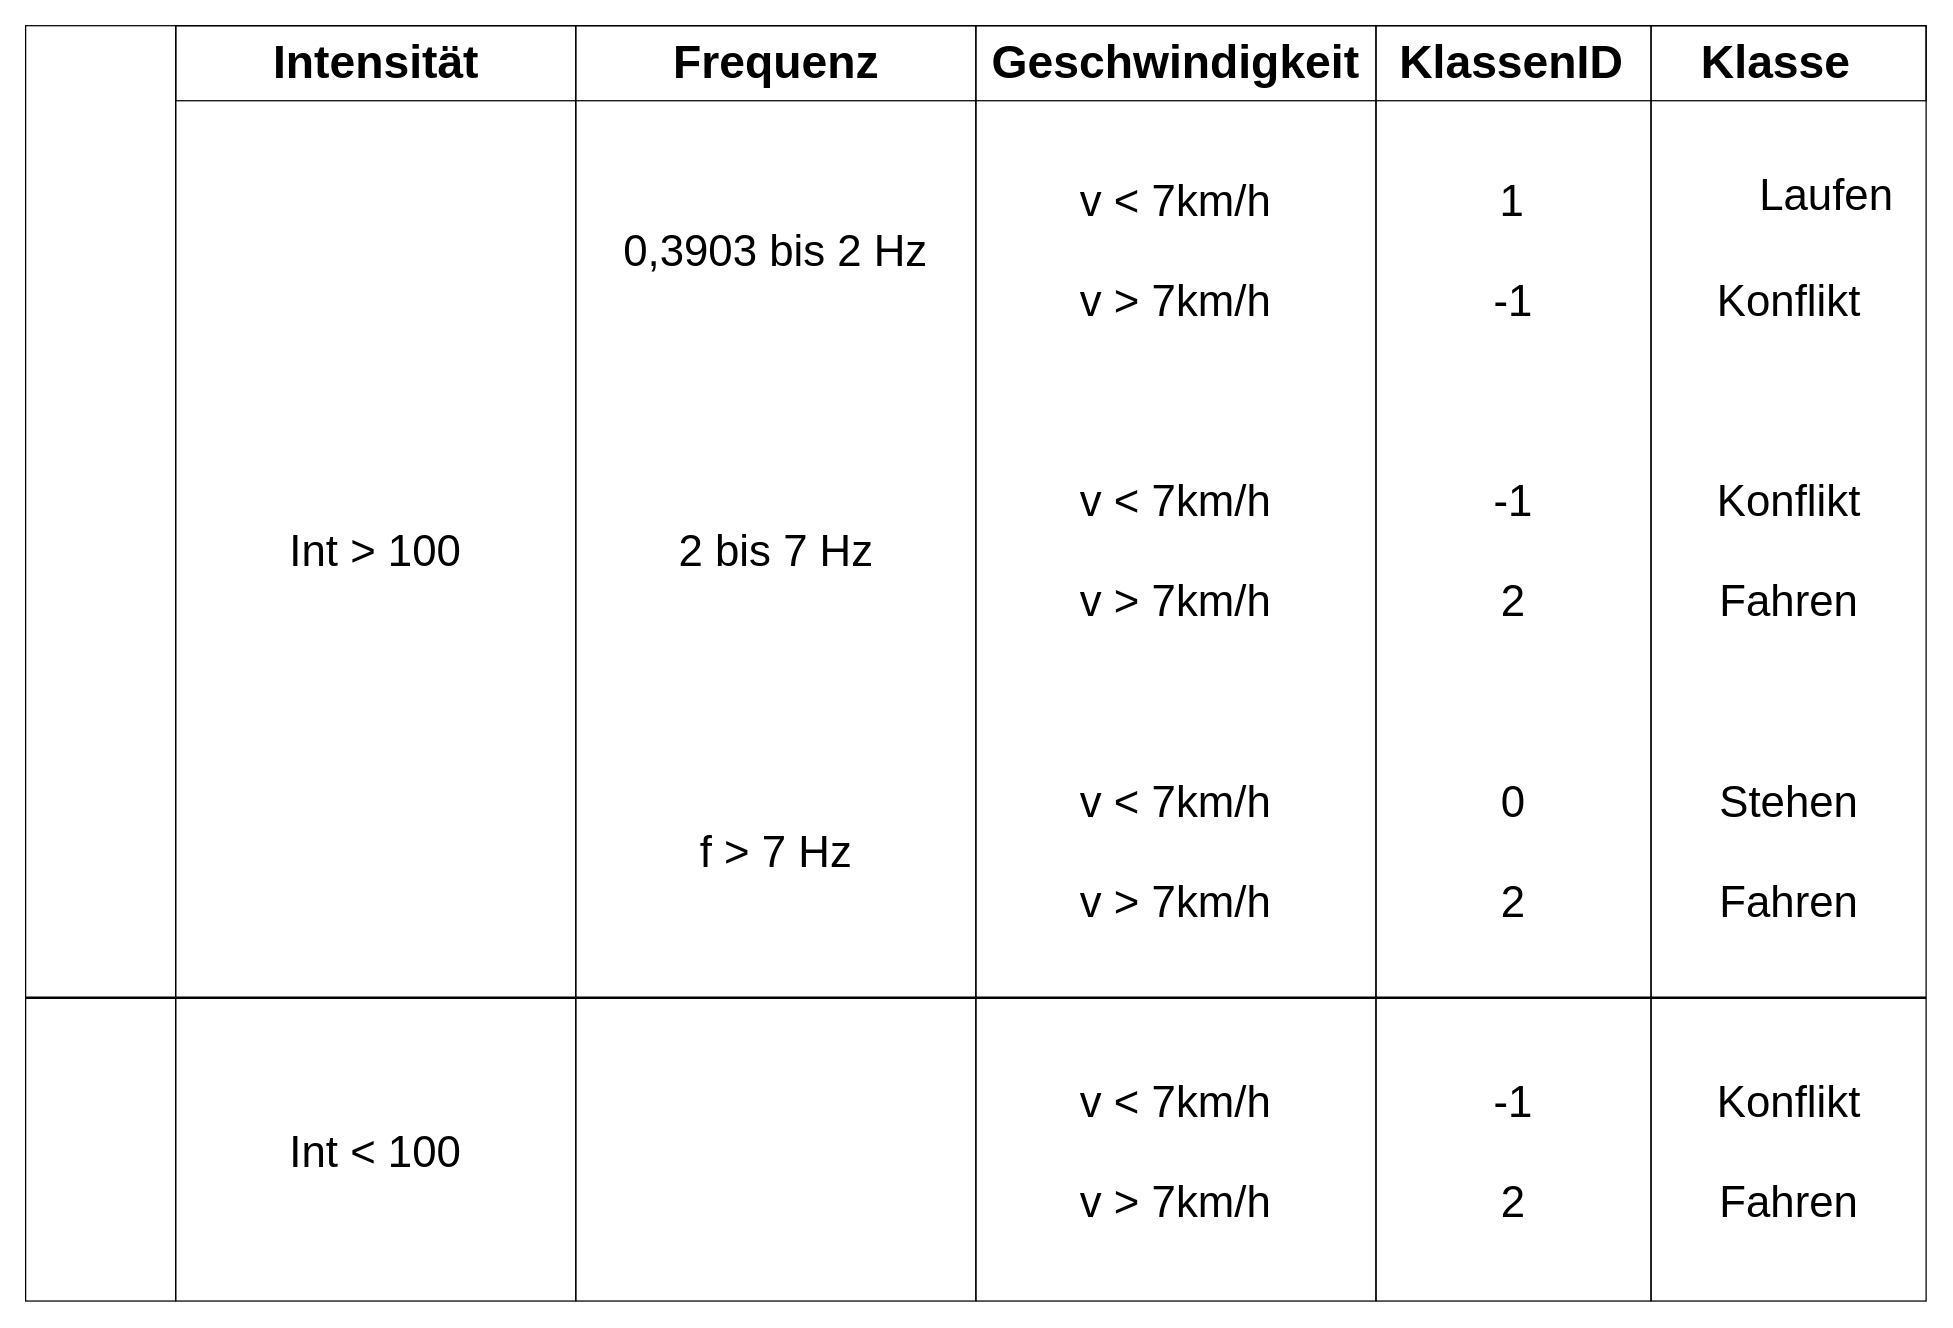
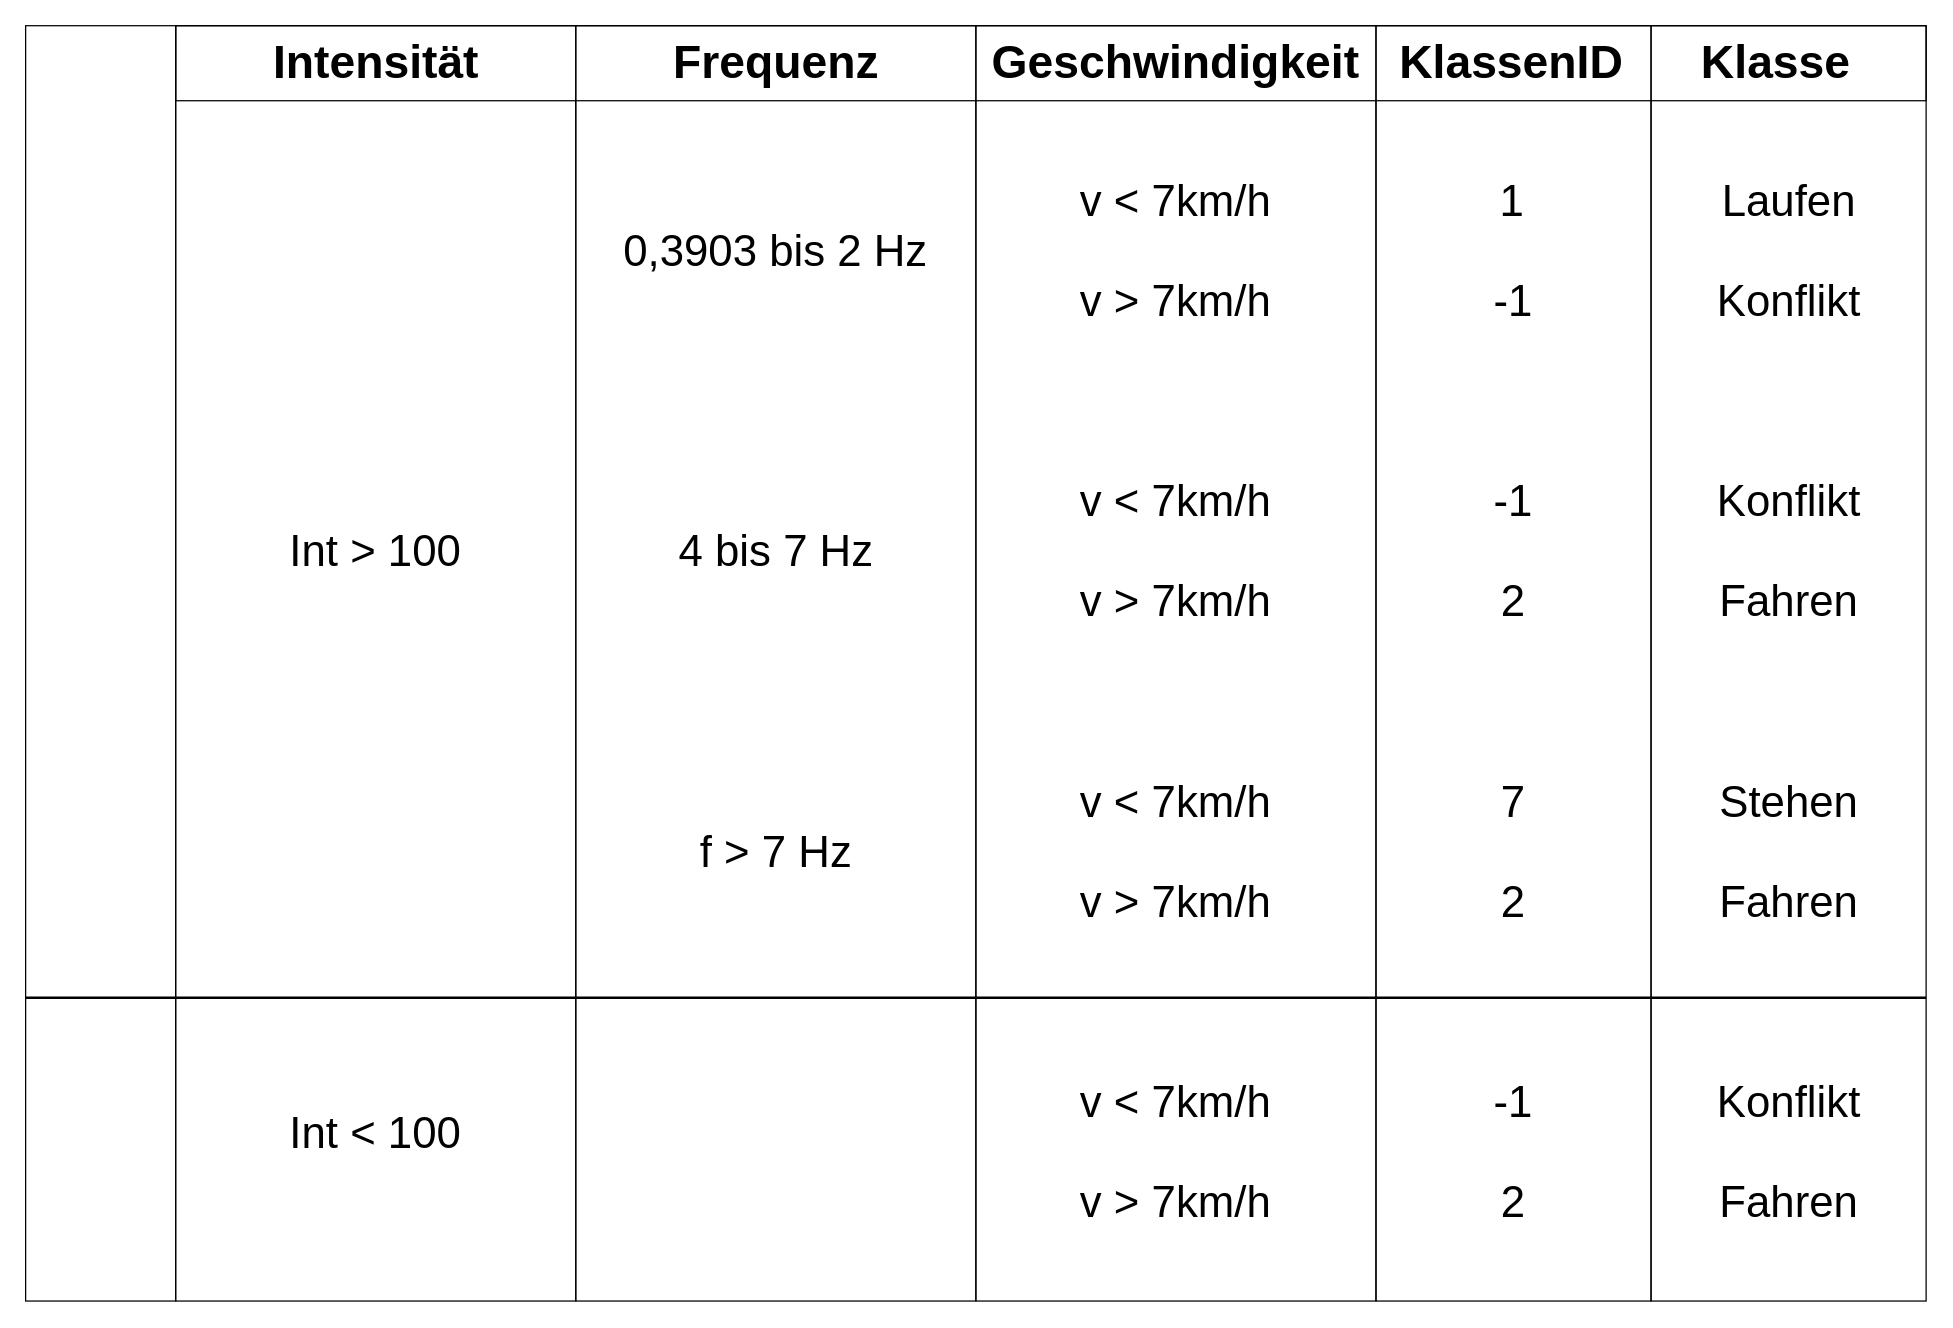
(1826, 194) -> (1788, 201)
(776, 551) -> (776, 551)
(1513, 801) -> (1513, 801)
(376, 1151) -> (376, 1132)
